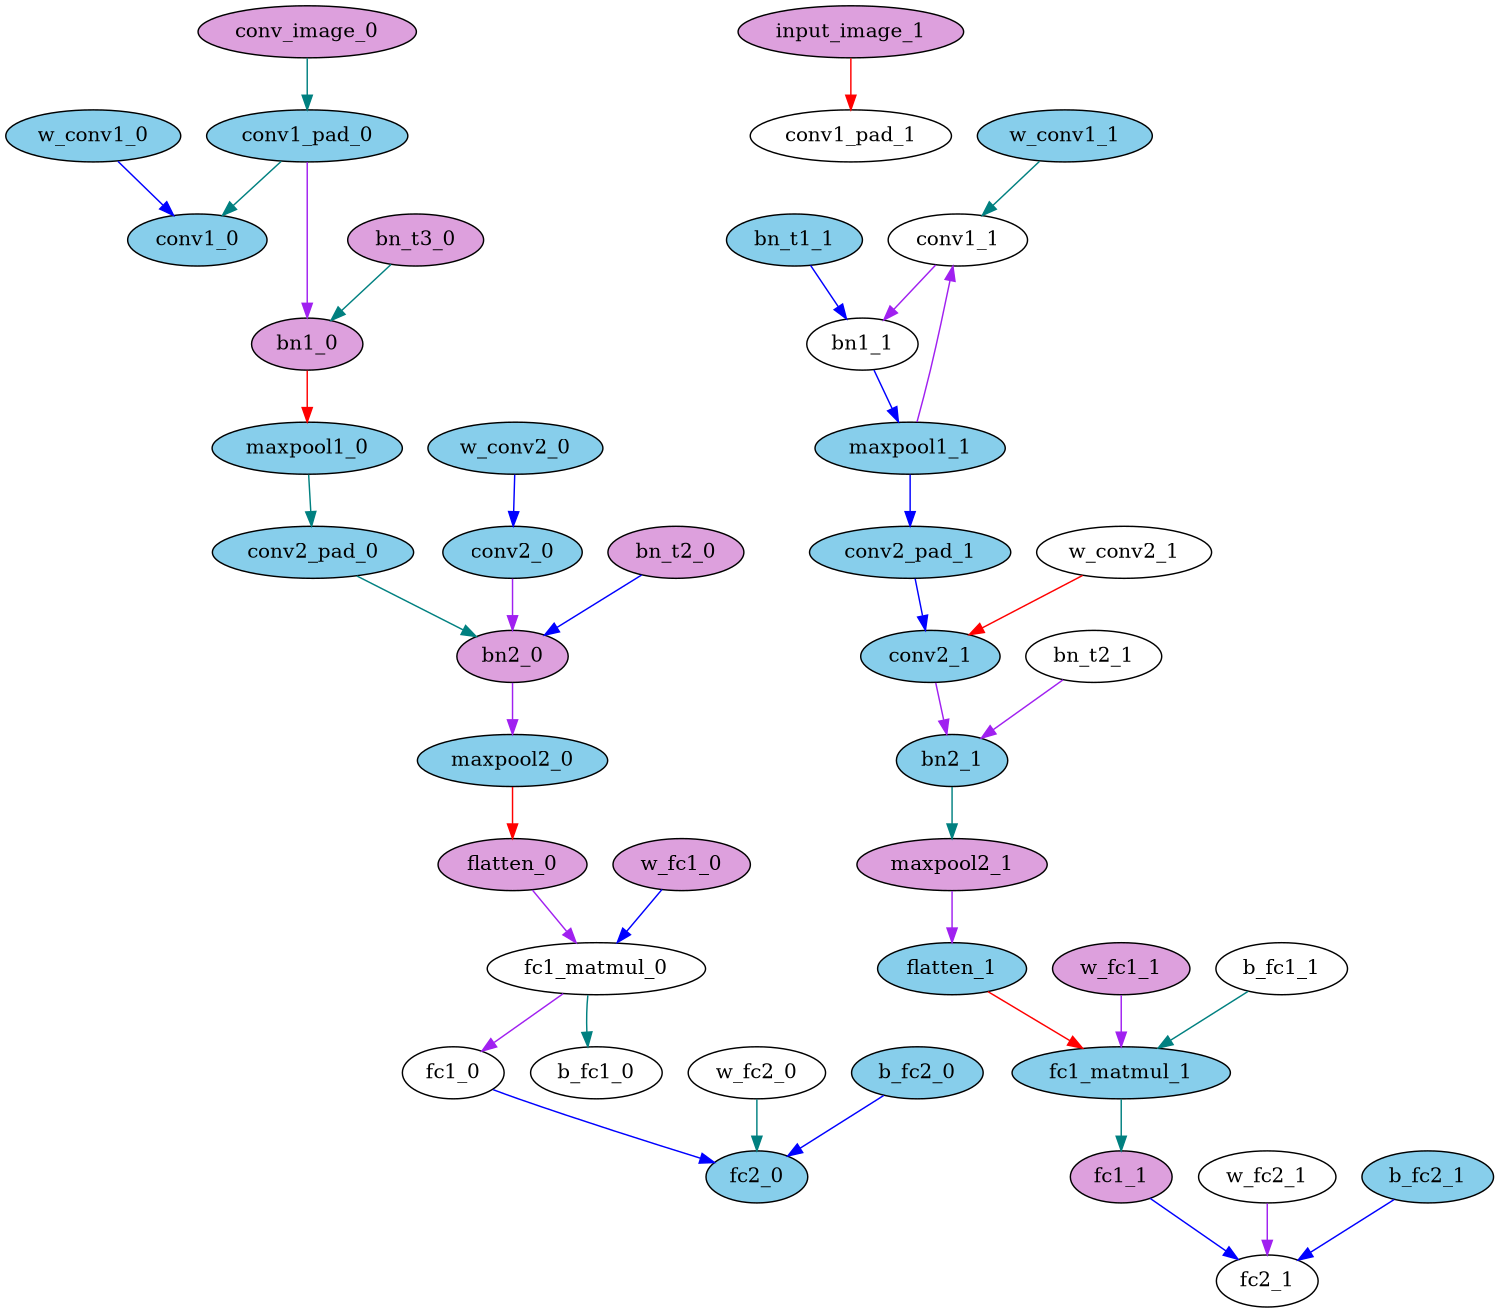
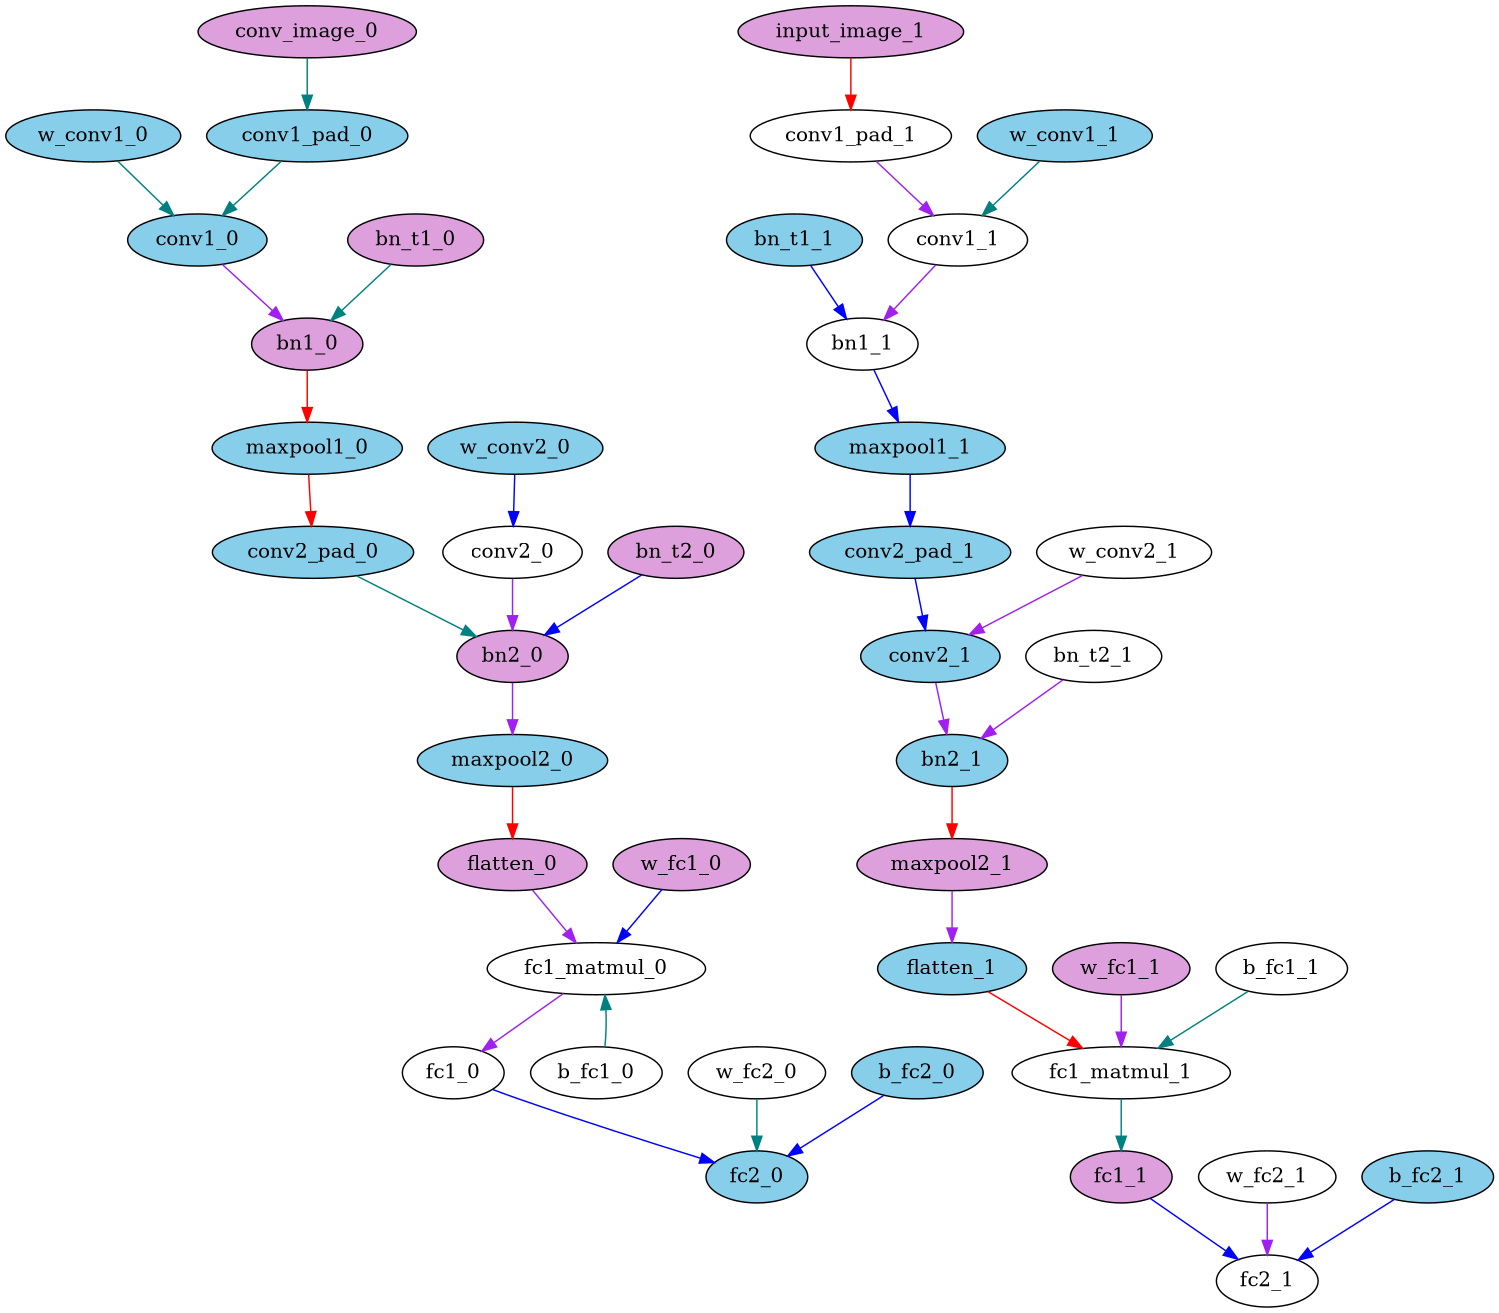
(140, 183) -> (140, 183)
(307, 233) -> (247, 287)
(416, 240) -> (416, 240)
(935, 352) -> (900, 183)
(310, 493) -> (310, 493)
(513, 552) -> (513, 552)
(1032, 602) -> (1032, 602)
(952, 805) -> (952, 805)
(587, 1014) -> (606, 1028)
(1121, 1073) -> (1121, 1073)
